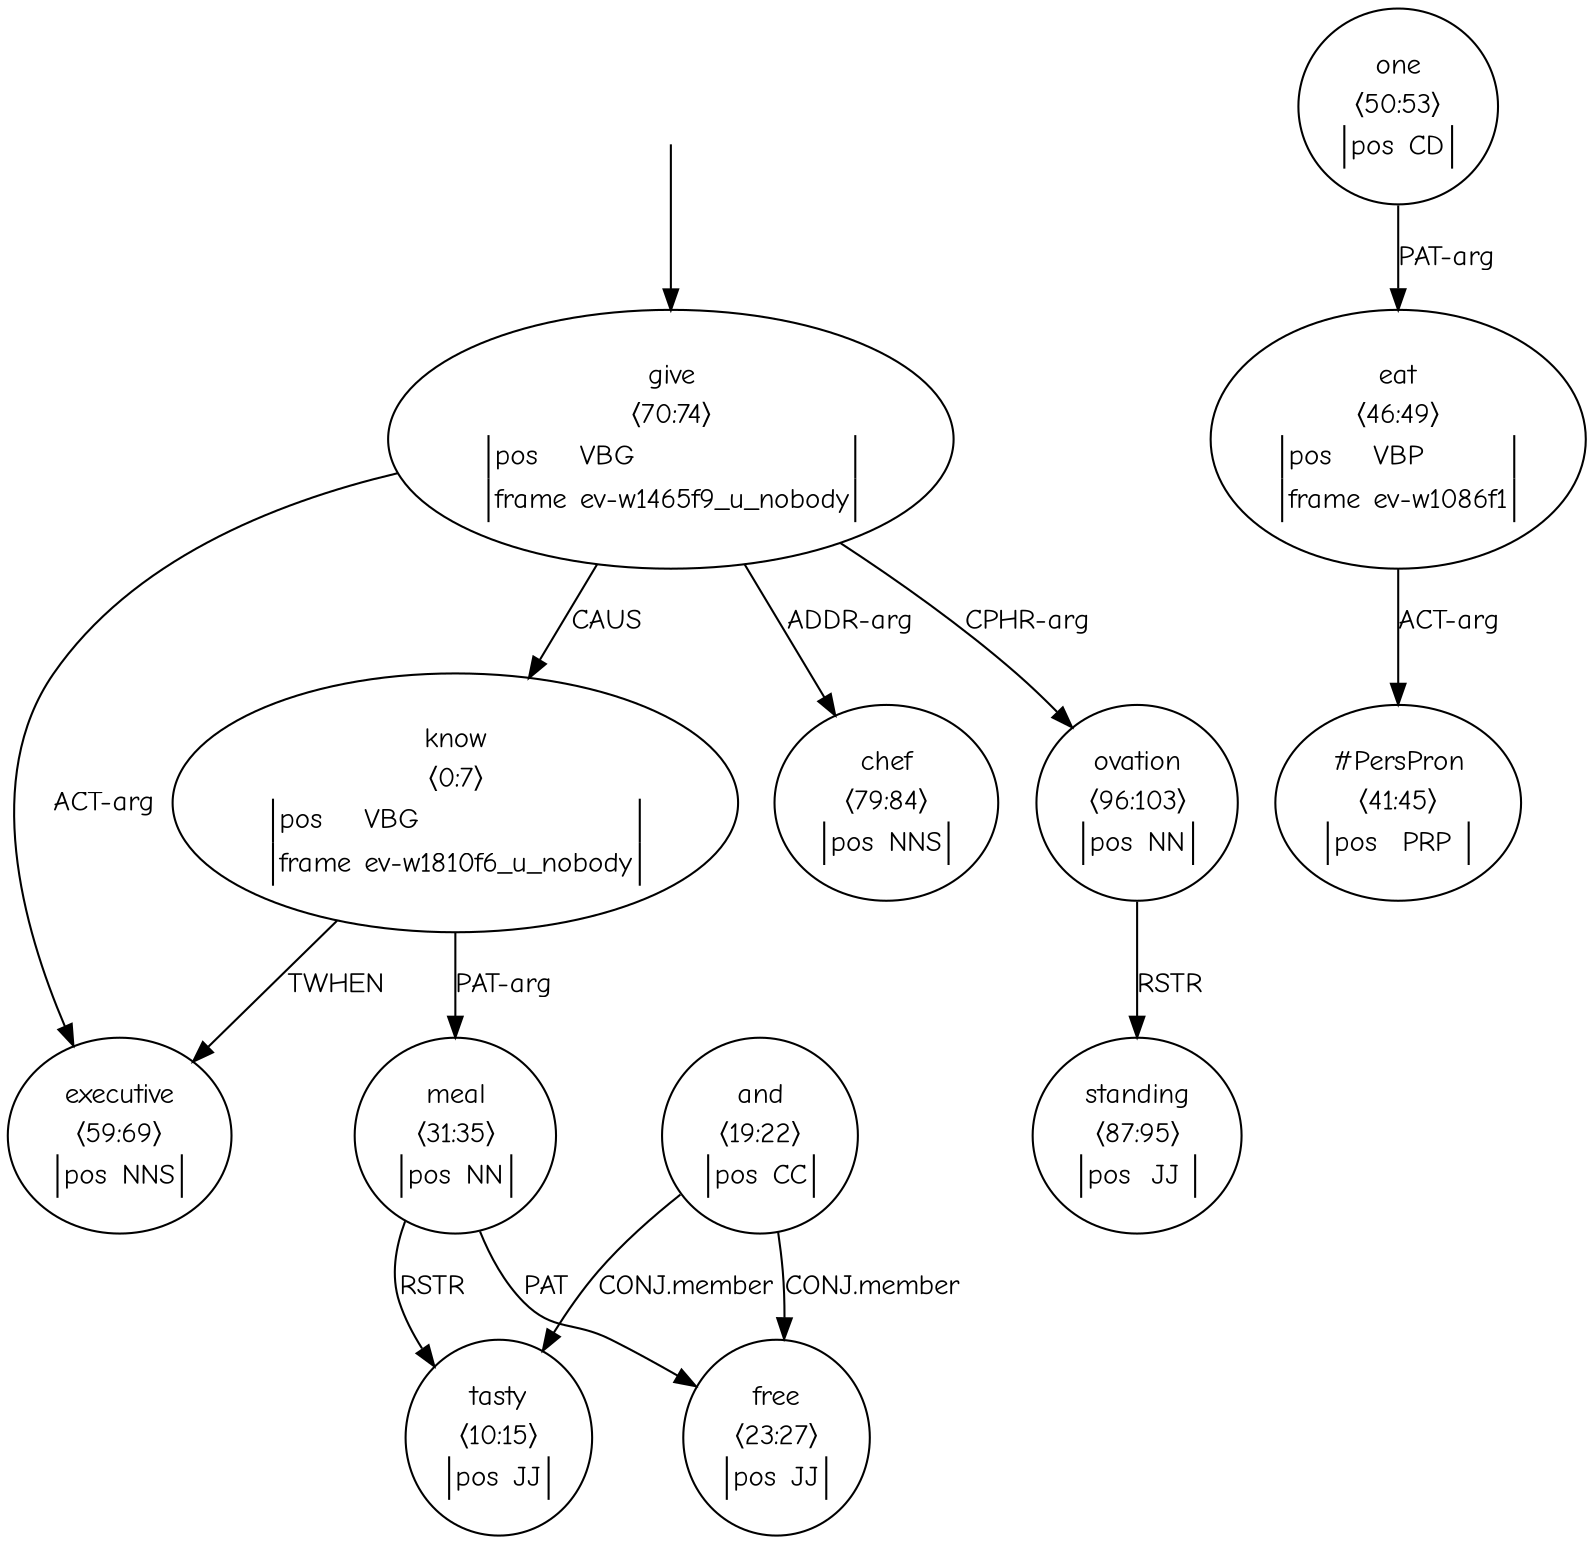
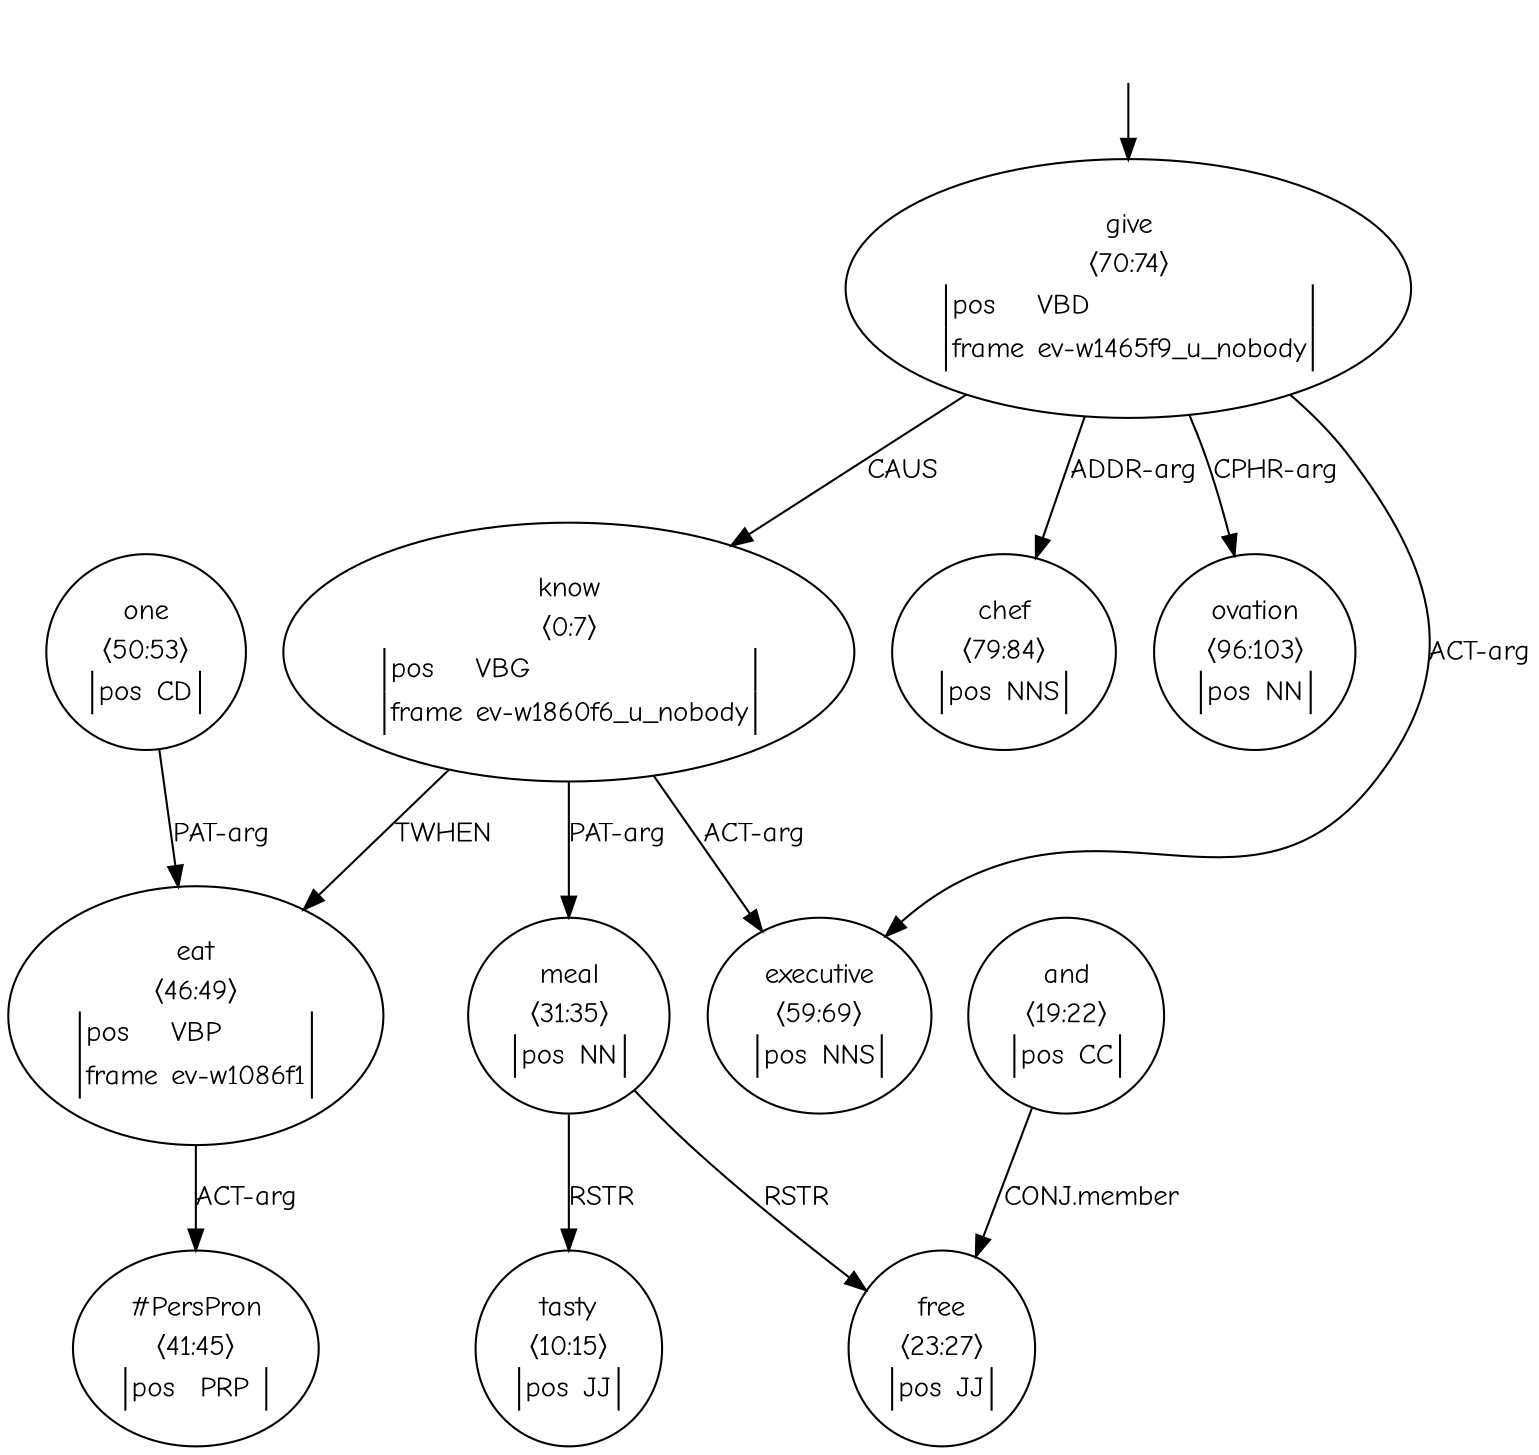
(608, 456) -> (1064, 305)
none -> (384, 832)
(499, 863) -> (612, 712)
(336, 985) -> (754, 834)
(1137, 1136) -> none
(610, 1258) -> none
(547, 1287) -> (797, 1197)
